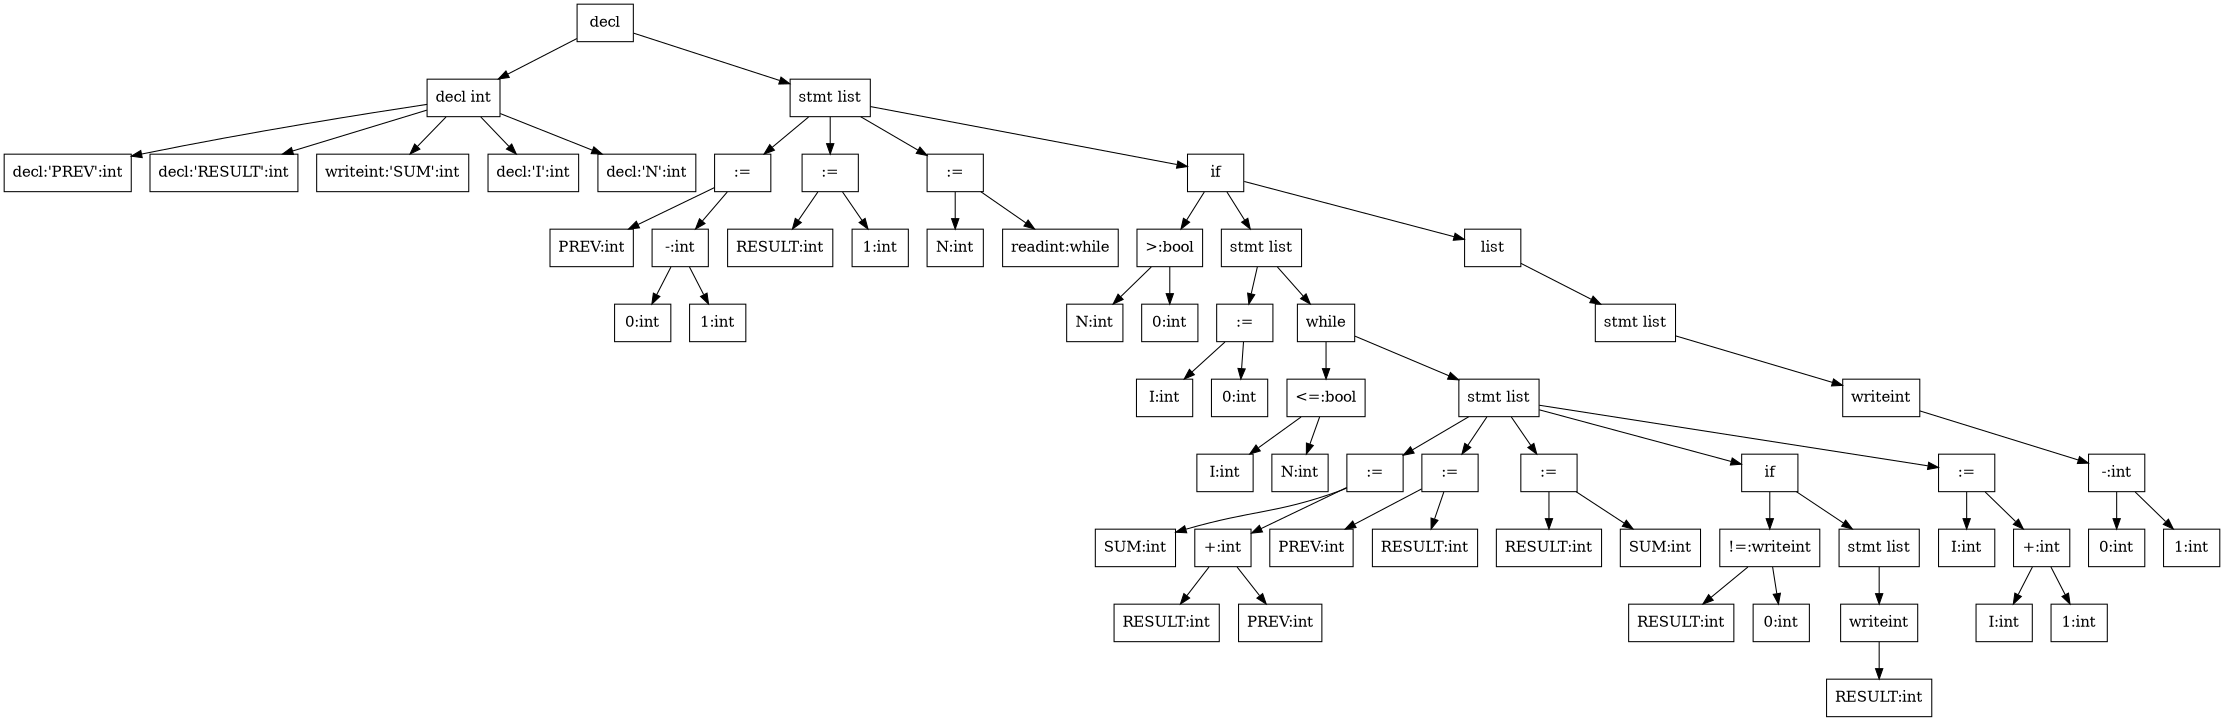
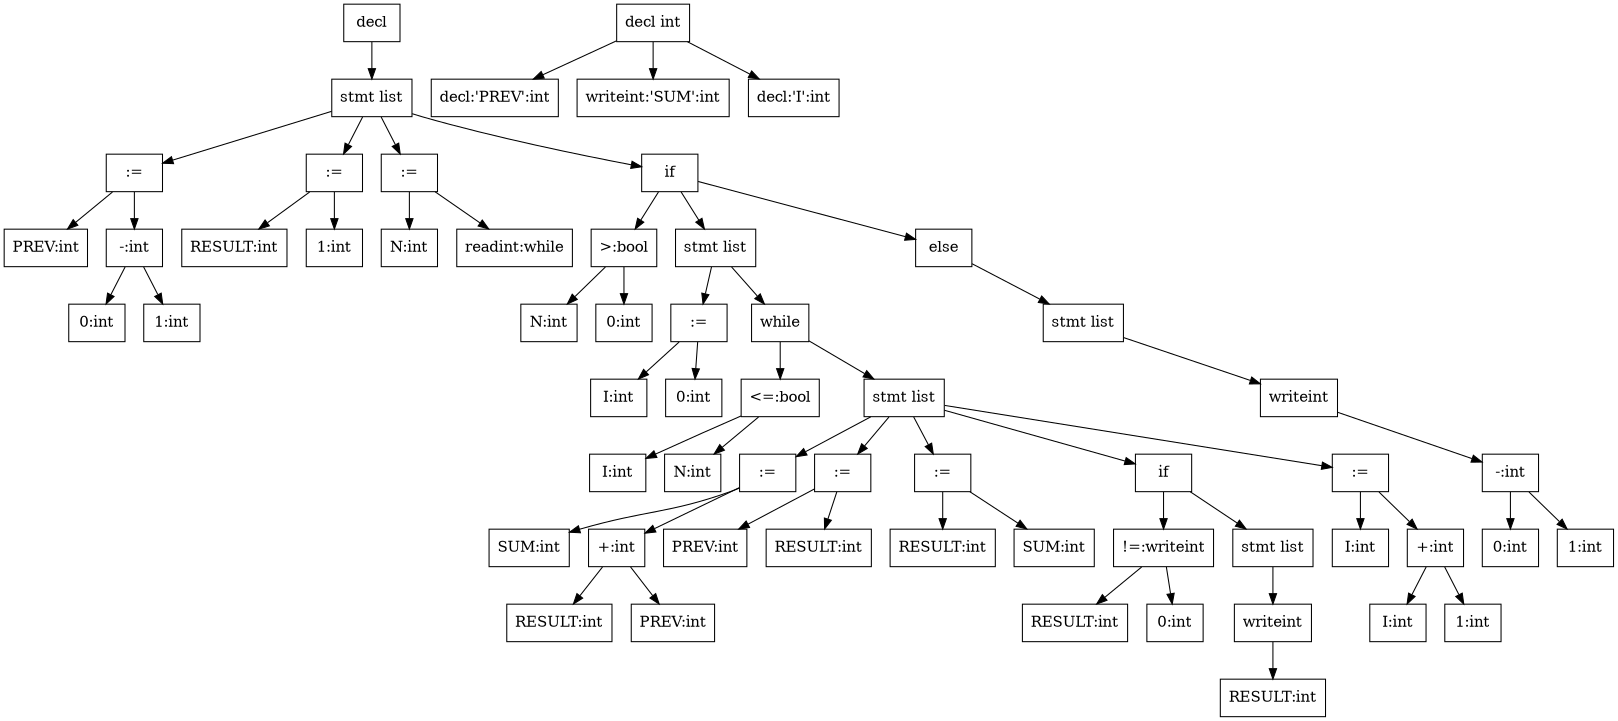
(542, 56) -> none
(224, 173) -> none
(647, 173) -> none
(1493, 248) -> (944, 248)
